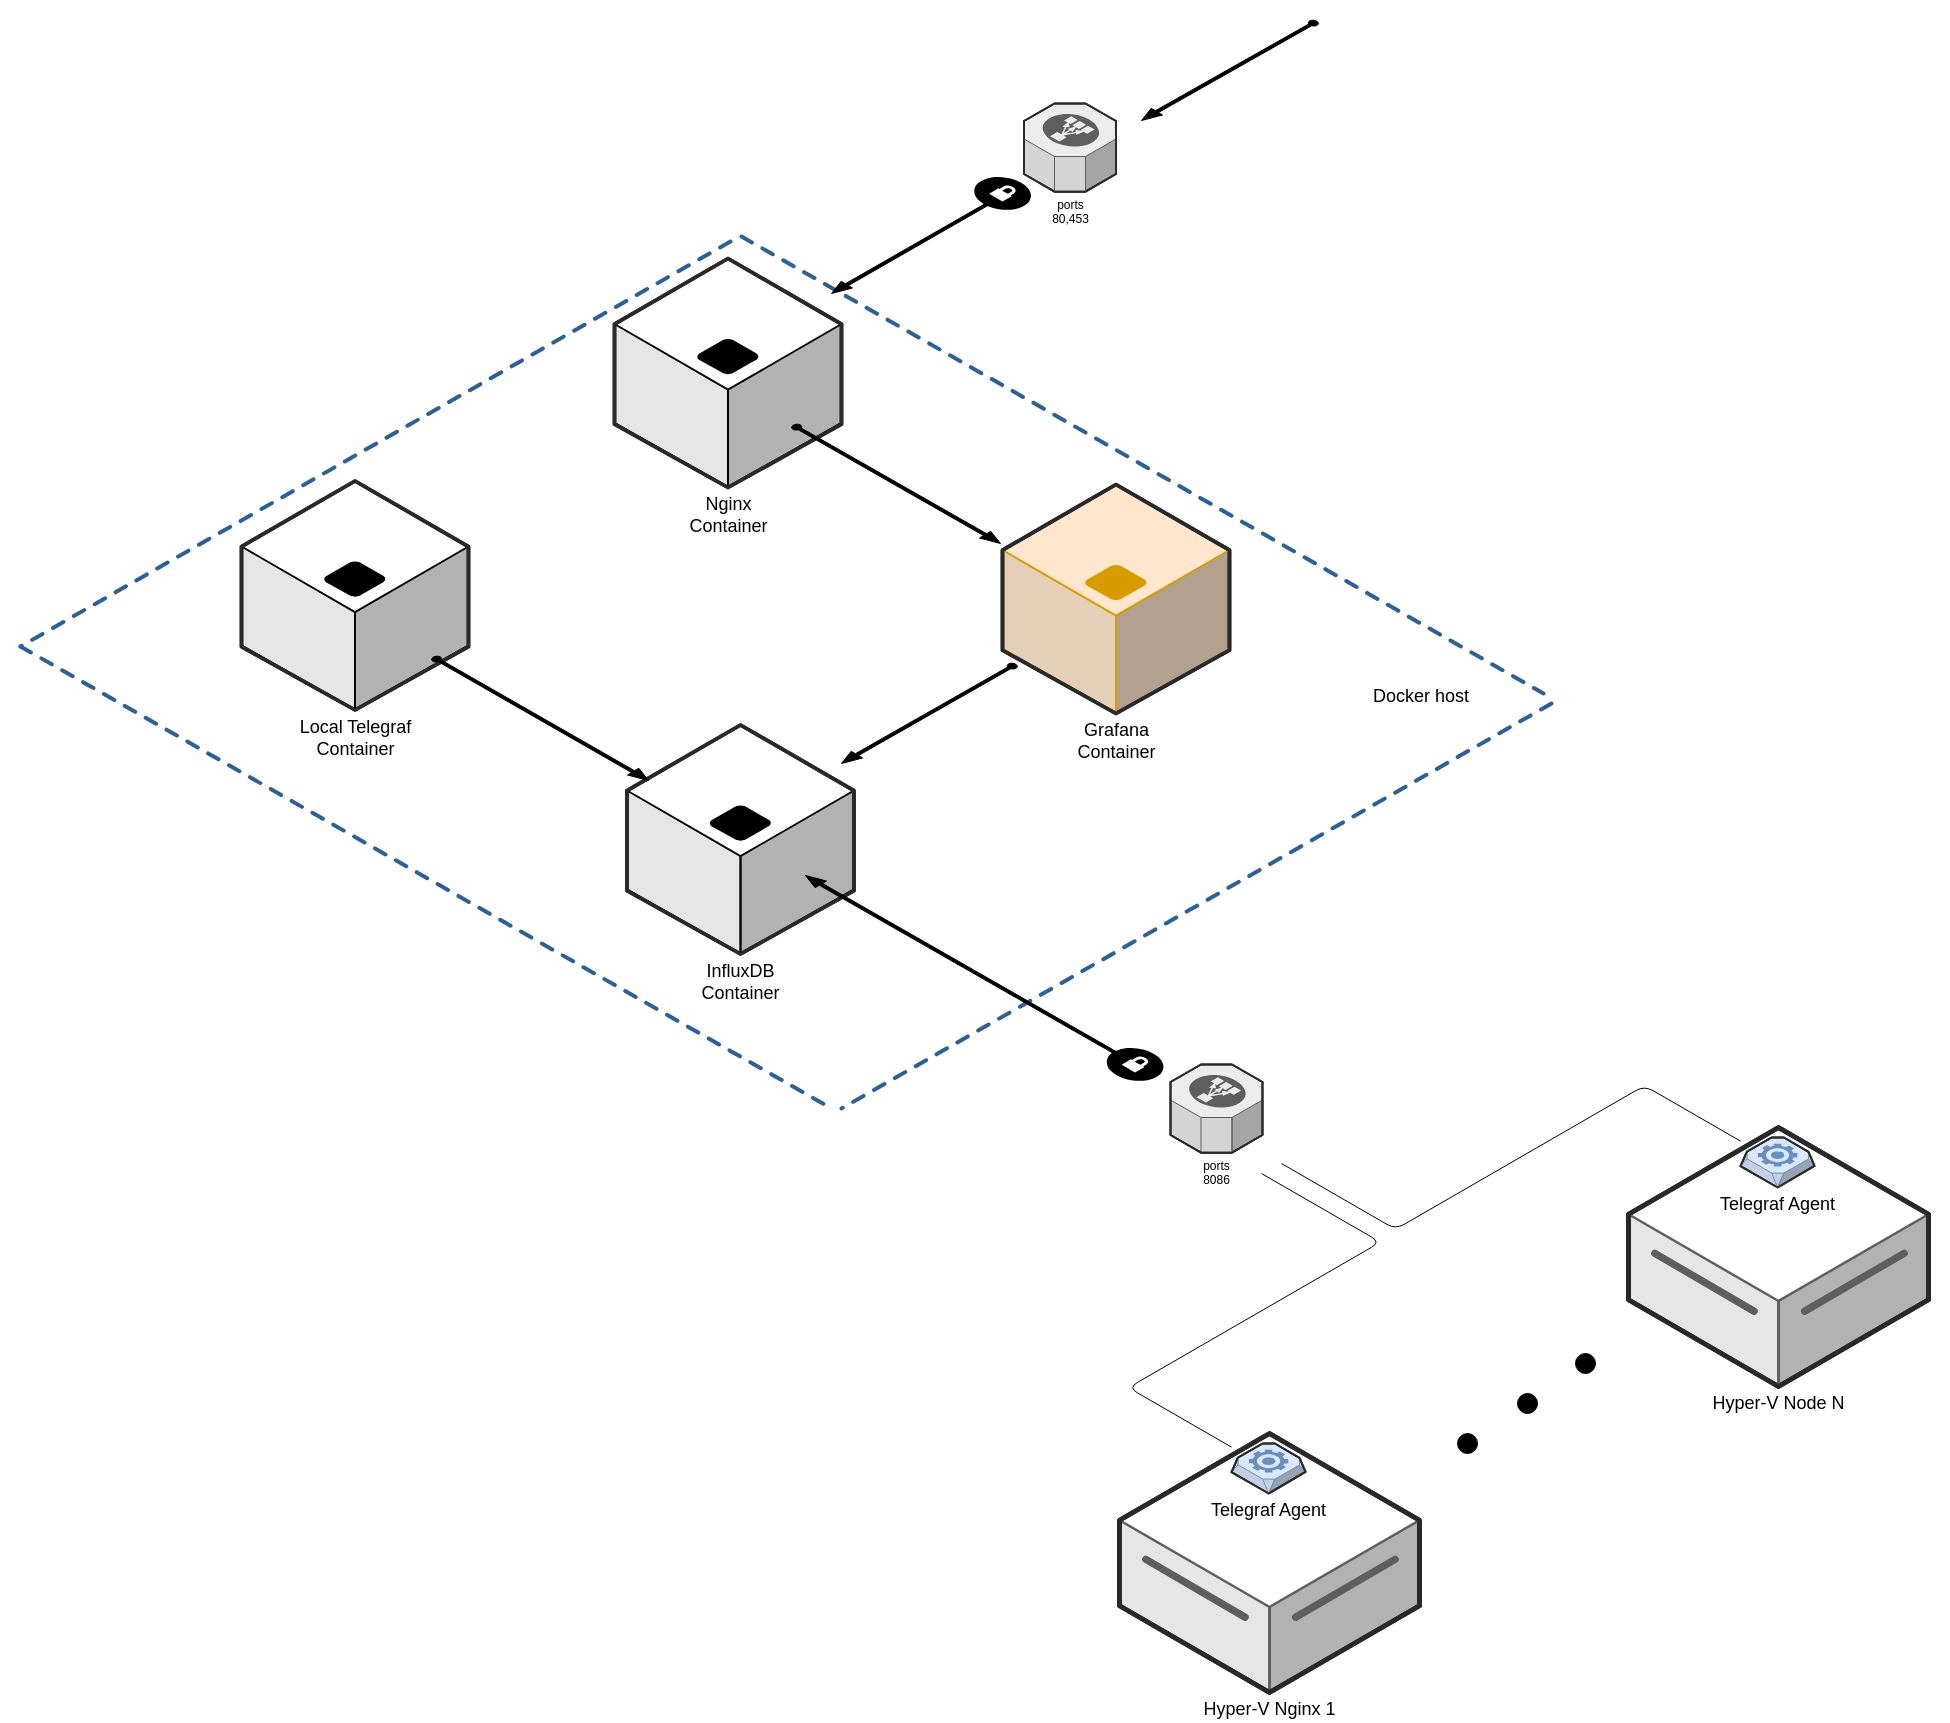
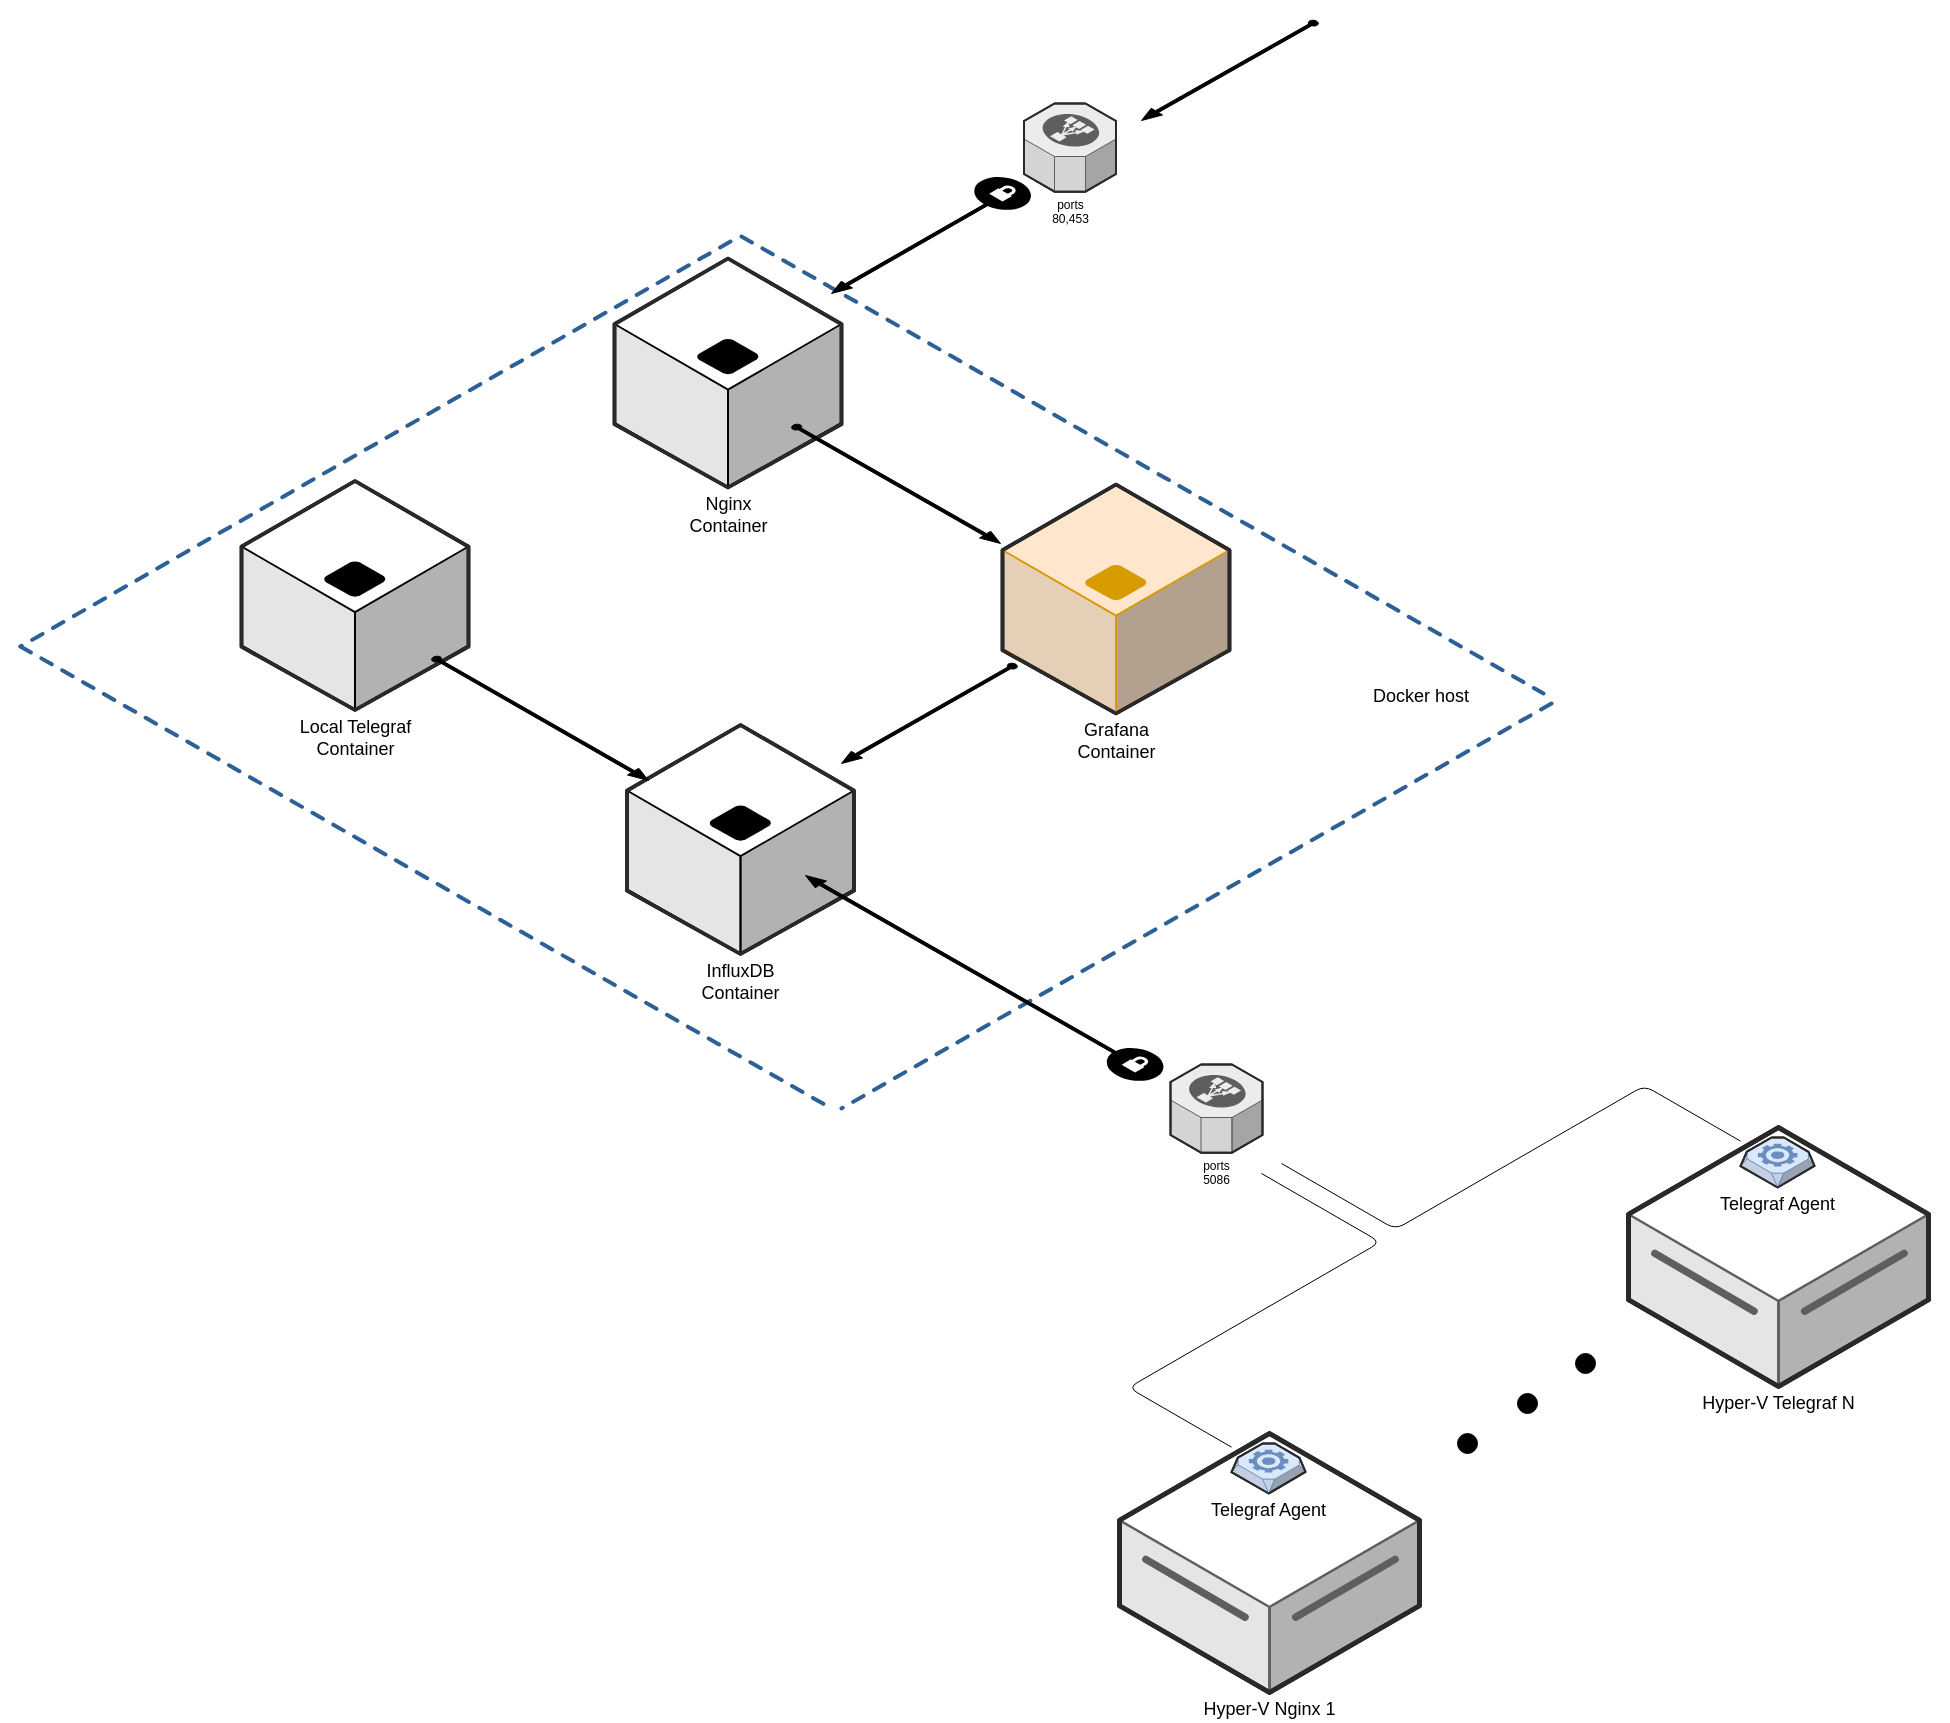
(1217, 1174) -> (1217, 1174)
(1779, 1404) -> (1779, 1404)
